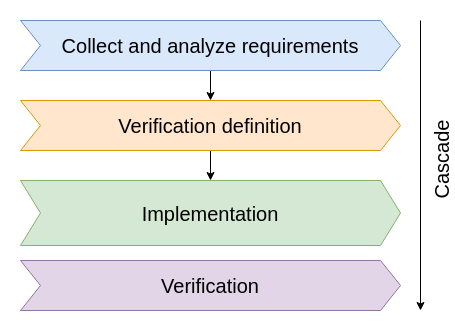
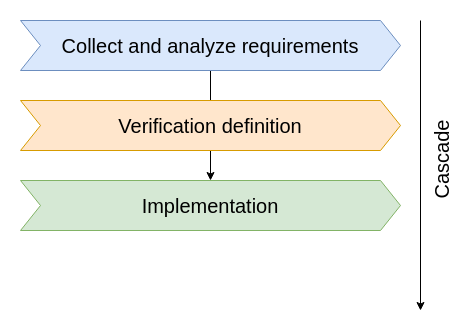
(211, 92) -> (211, 95)
(211, 213) -> (211, 206)
(211, 286) -> none
